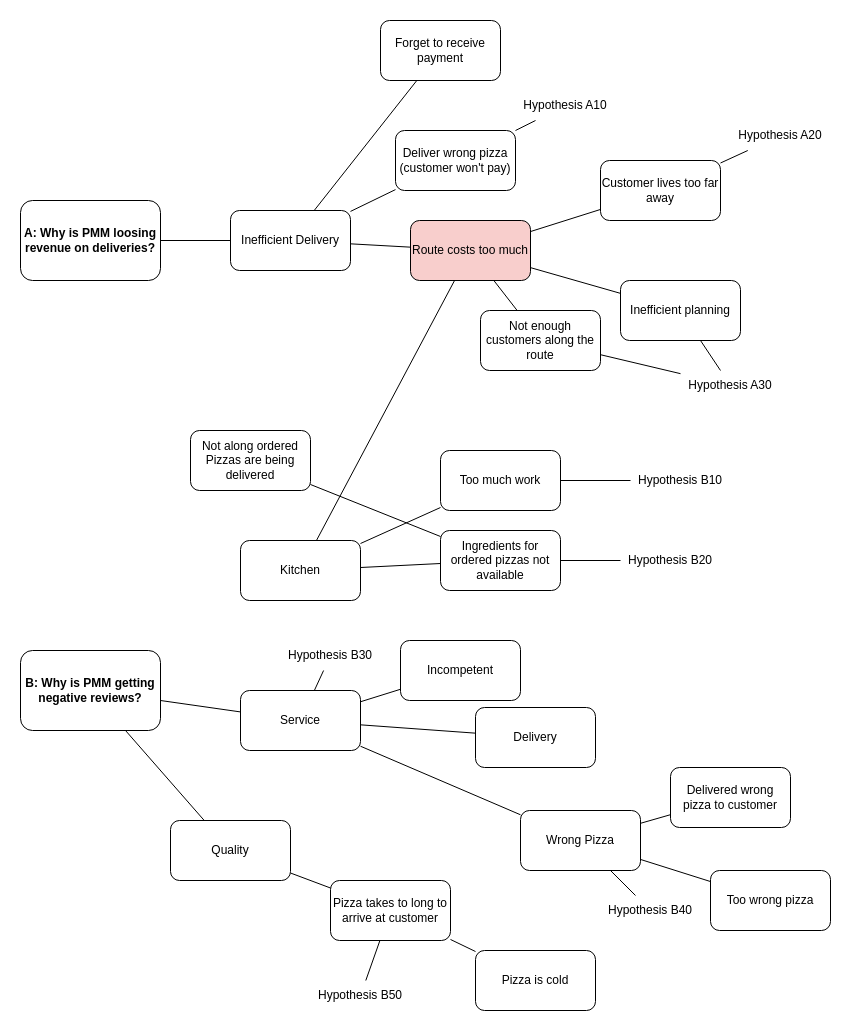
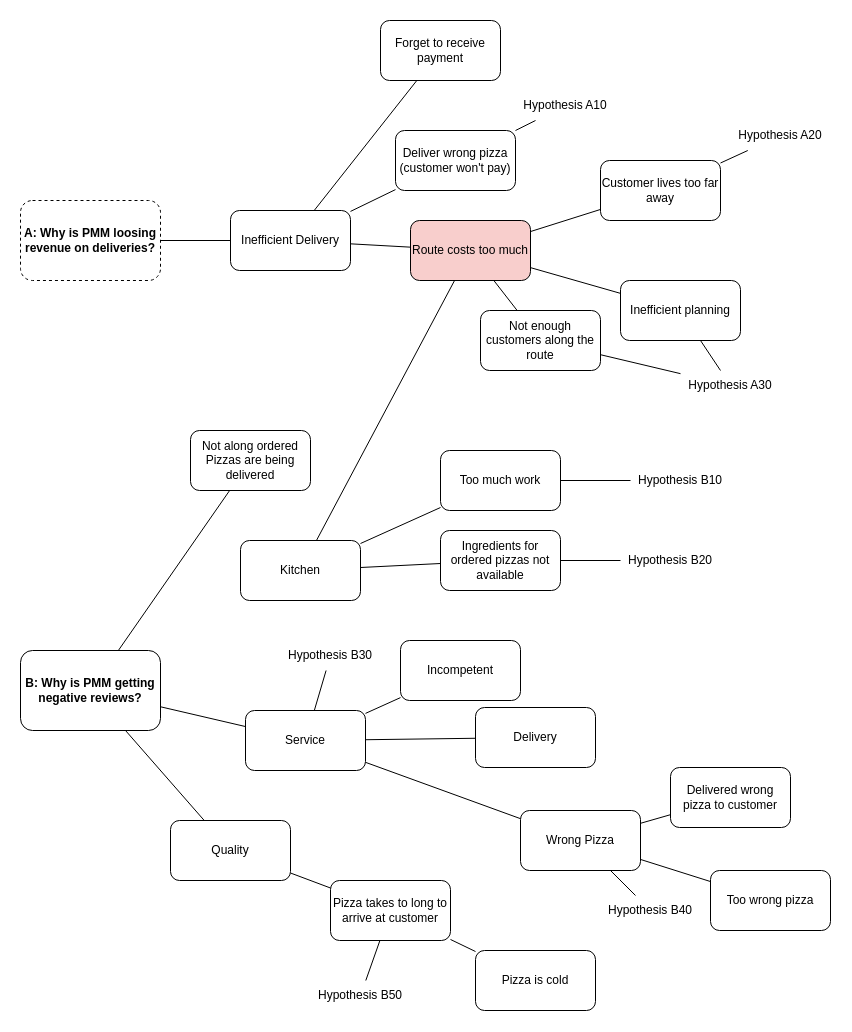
(91, 241) -> (91, 241)
(376, 511) -> (174, 571)
(301, 721) -> (306, 741)
